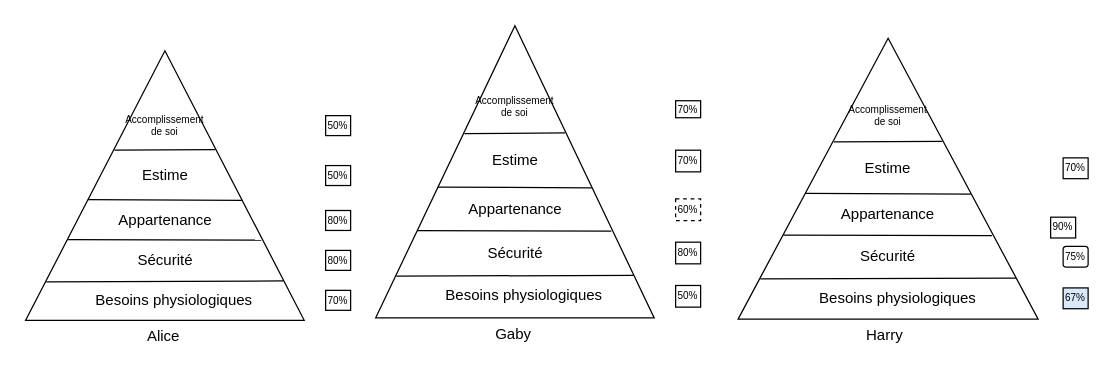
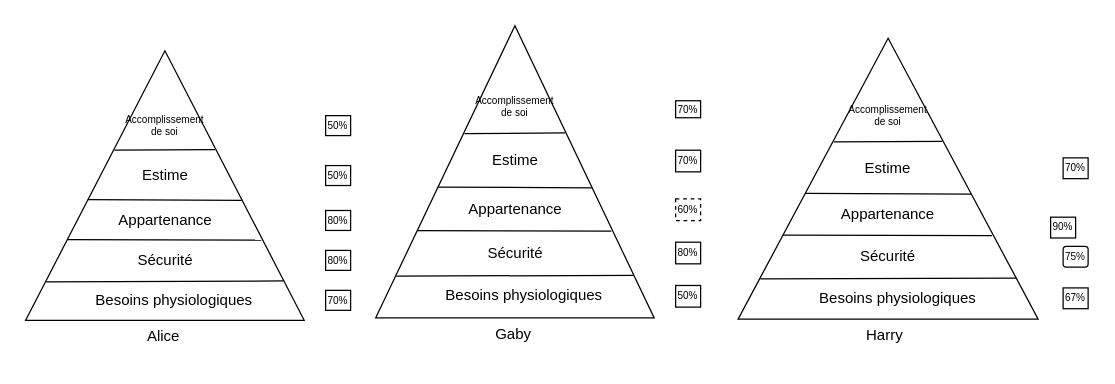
(1076, 298) -> (1076, 298)
